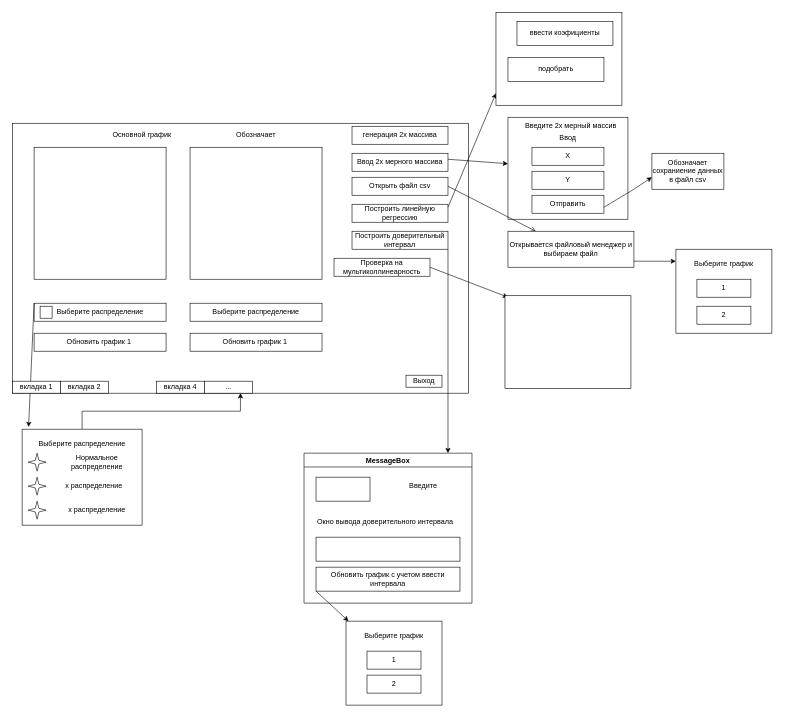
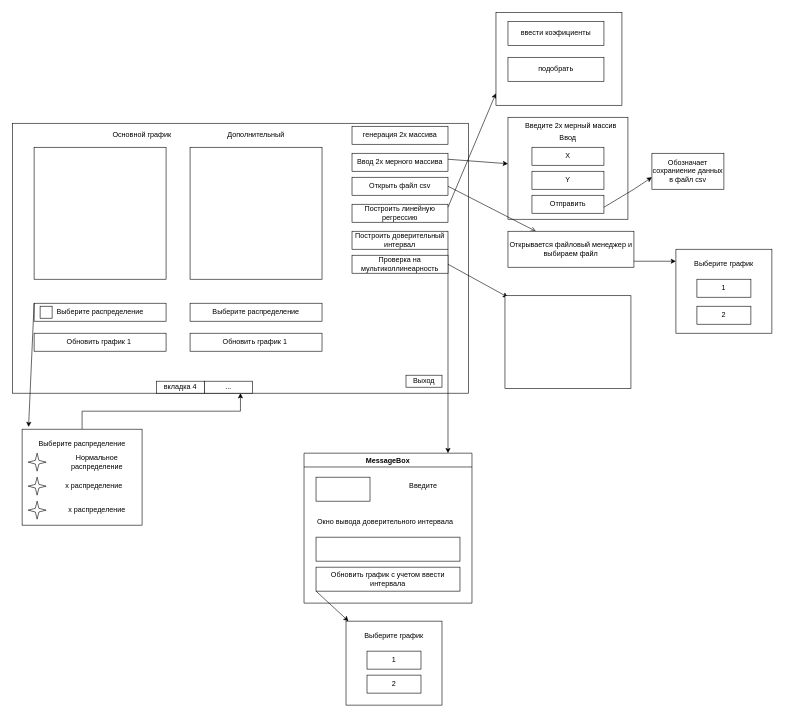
(565, 33) -> (556, 33)
(256, 135) -> (256, 135)
(382, 267) -> (400, 264)
(36, 387) -> none
(84, 387) -> none
